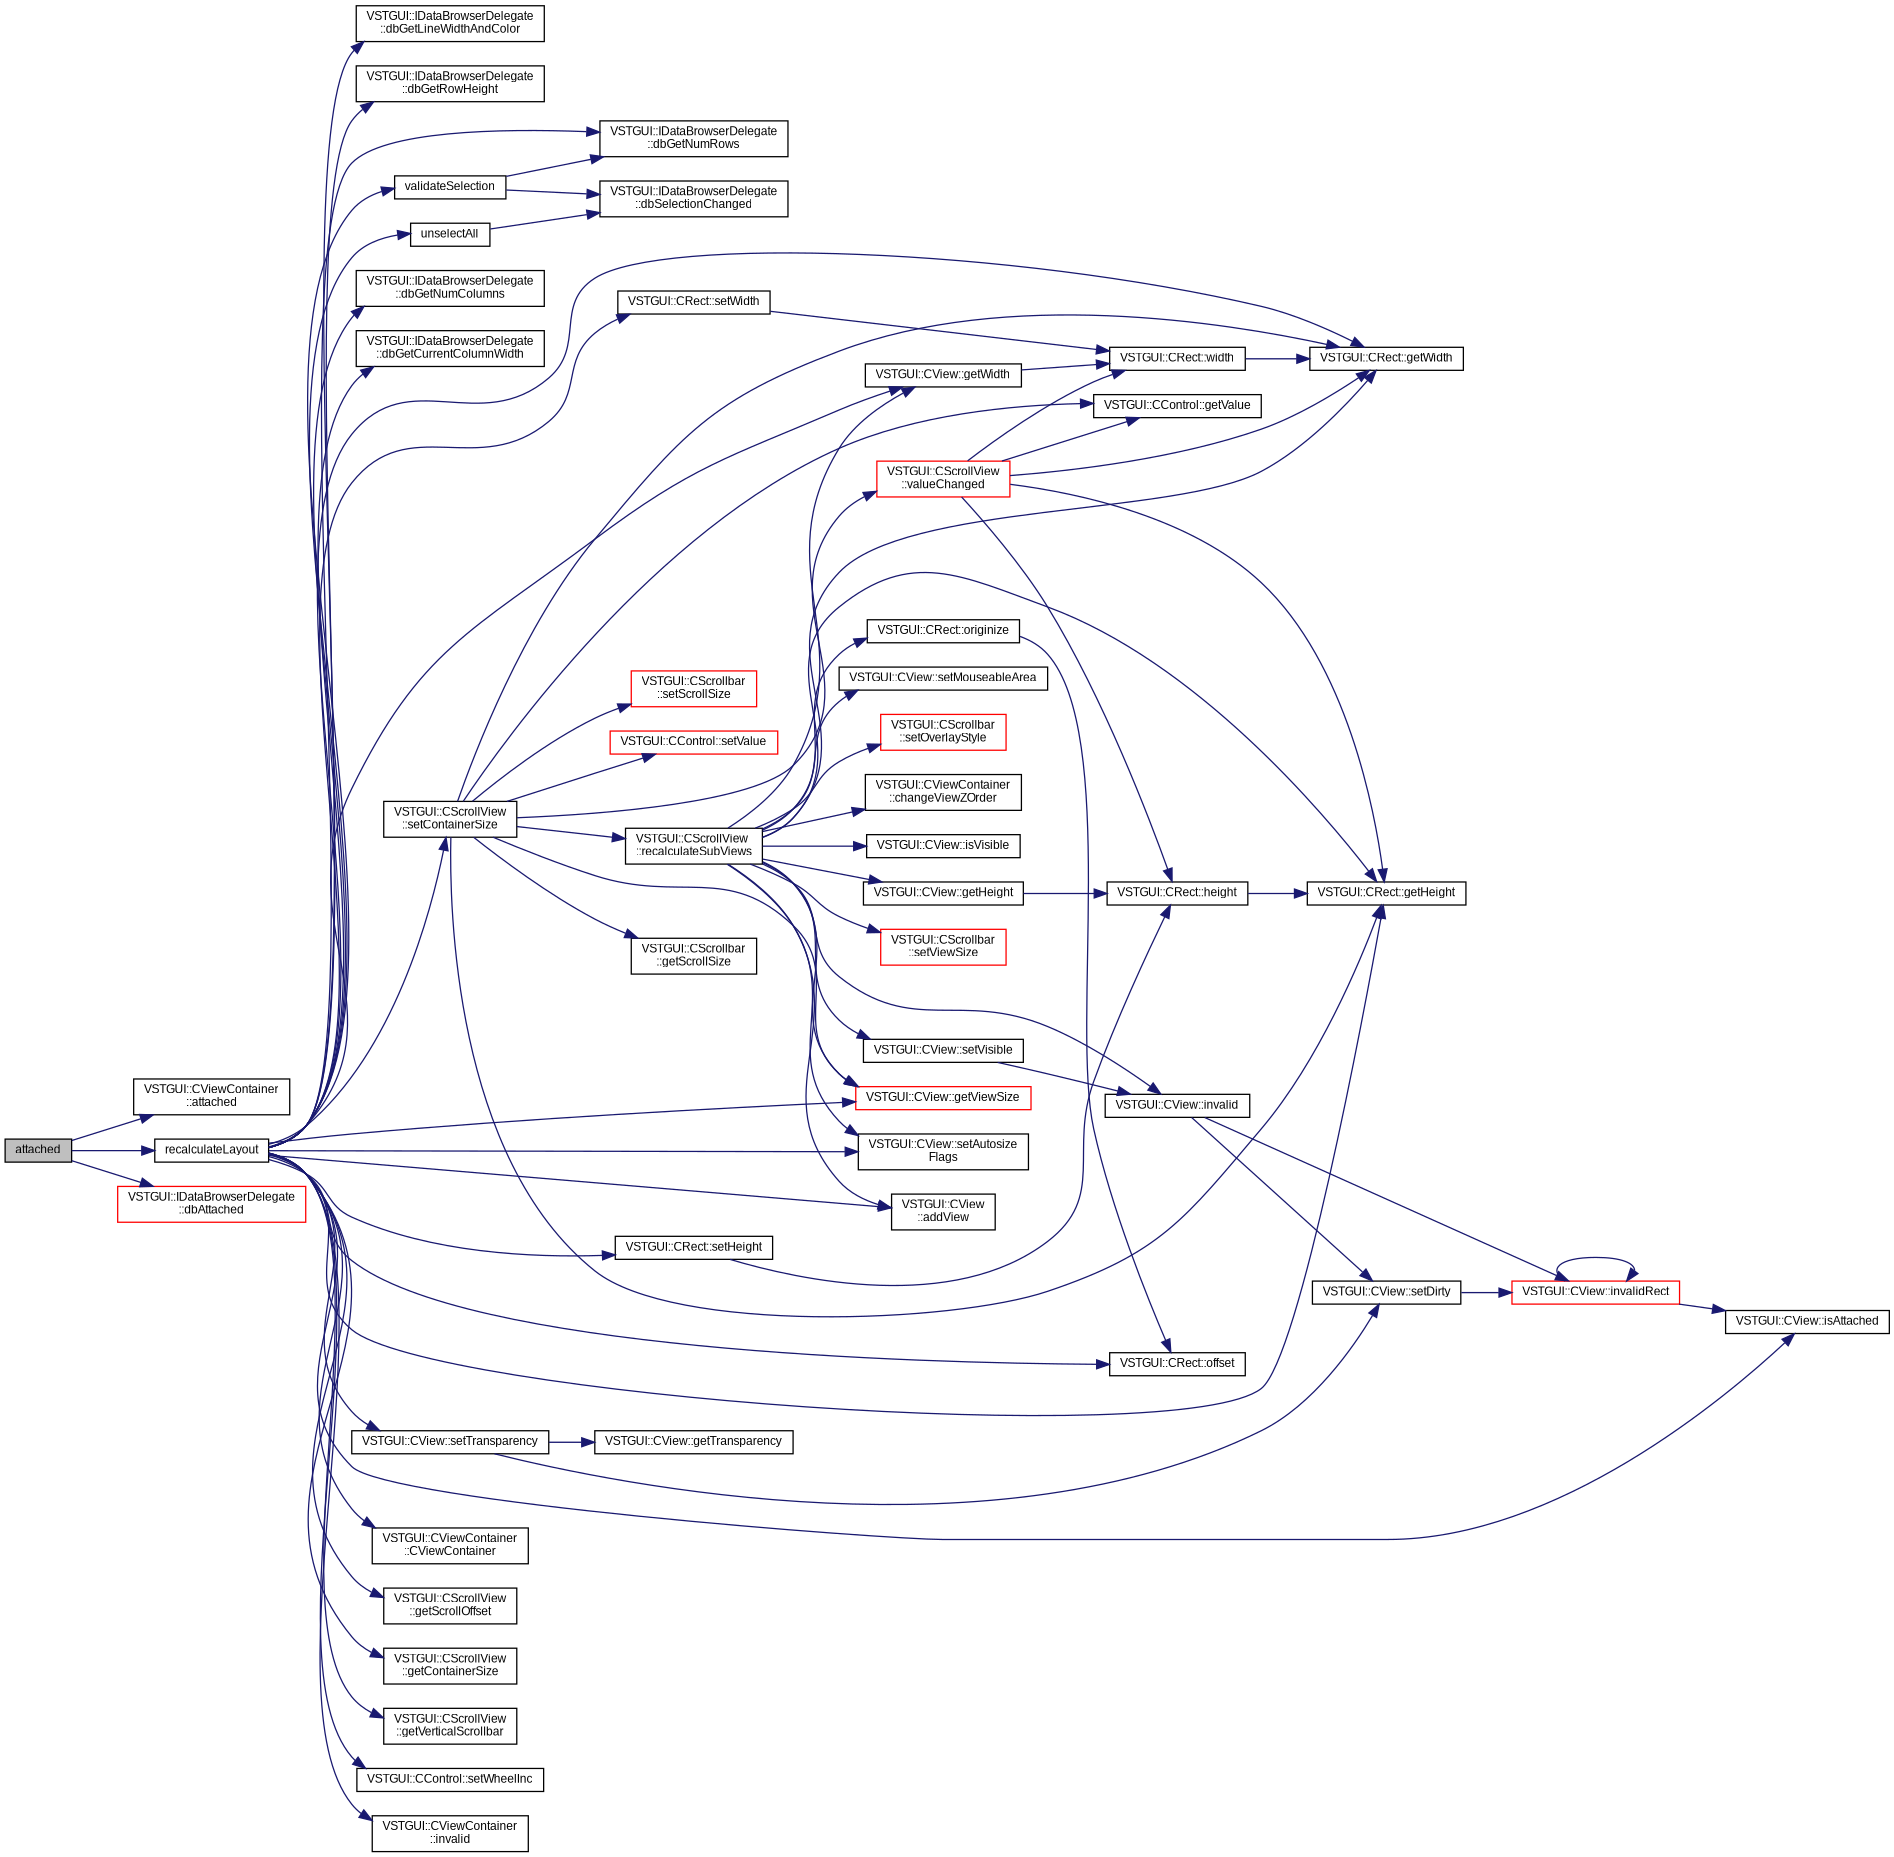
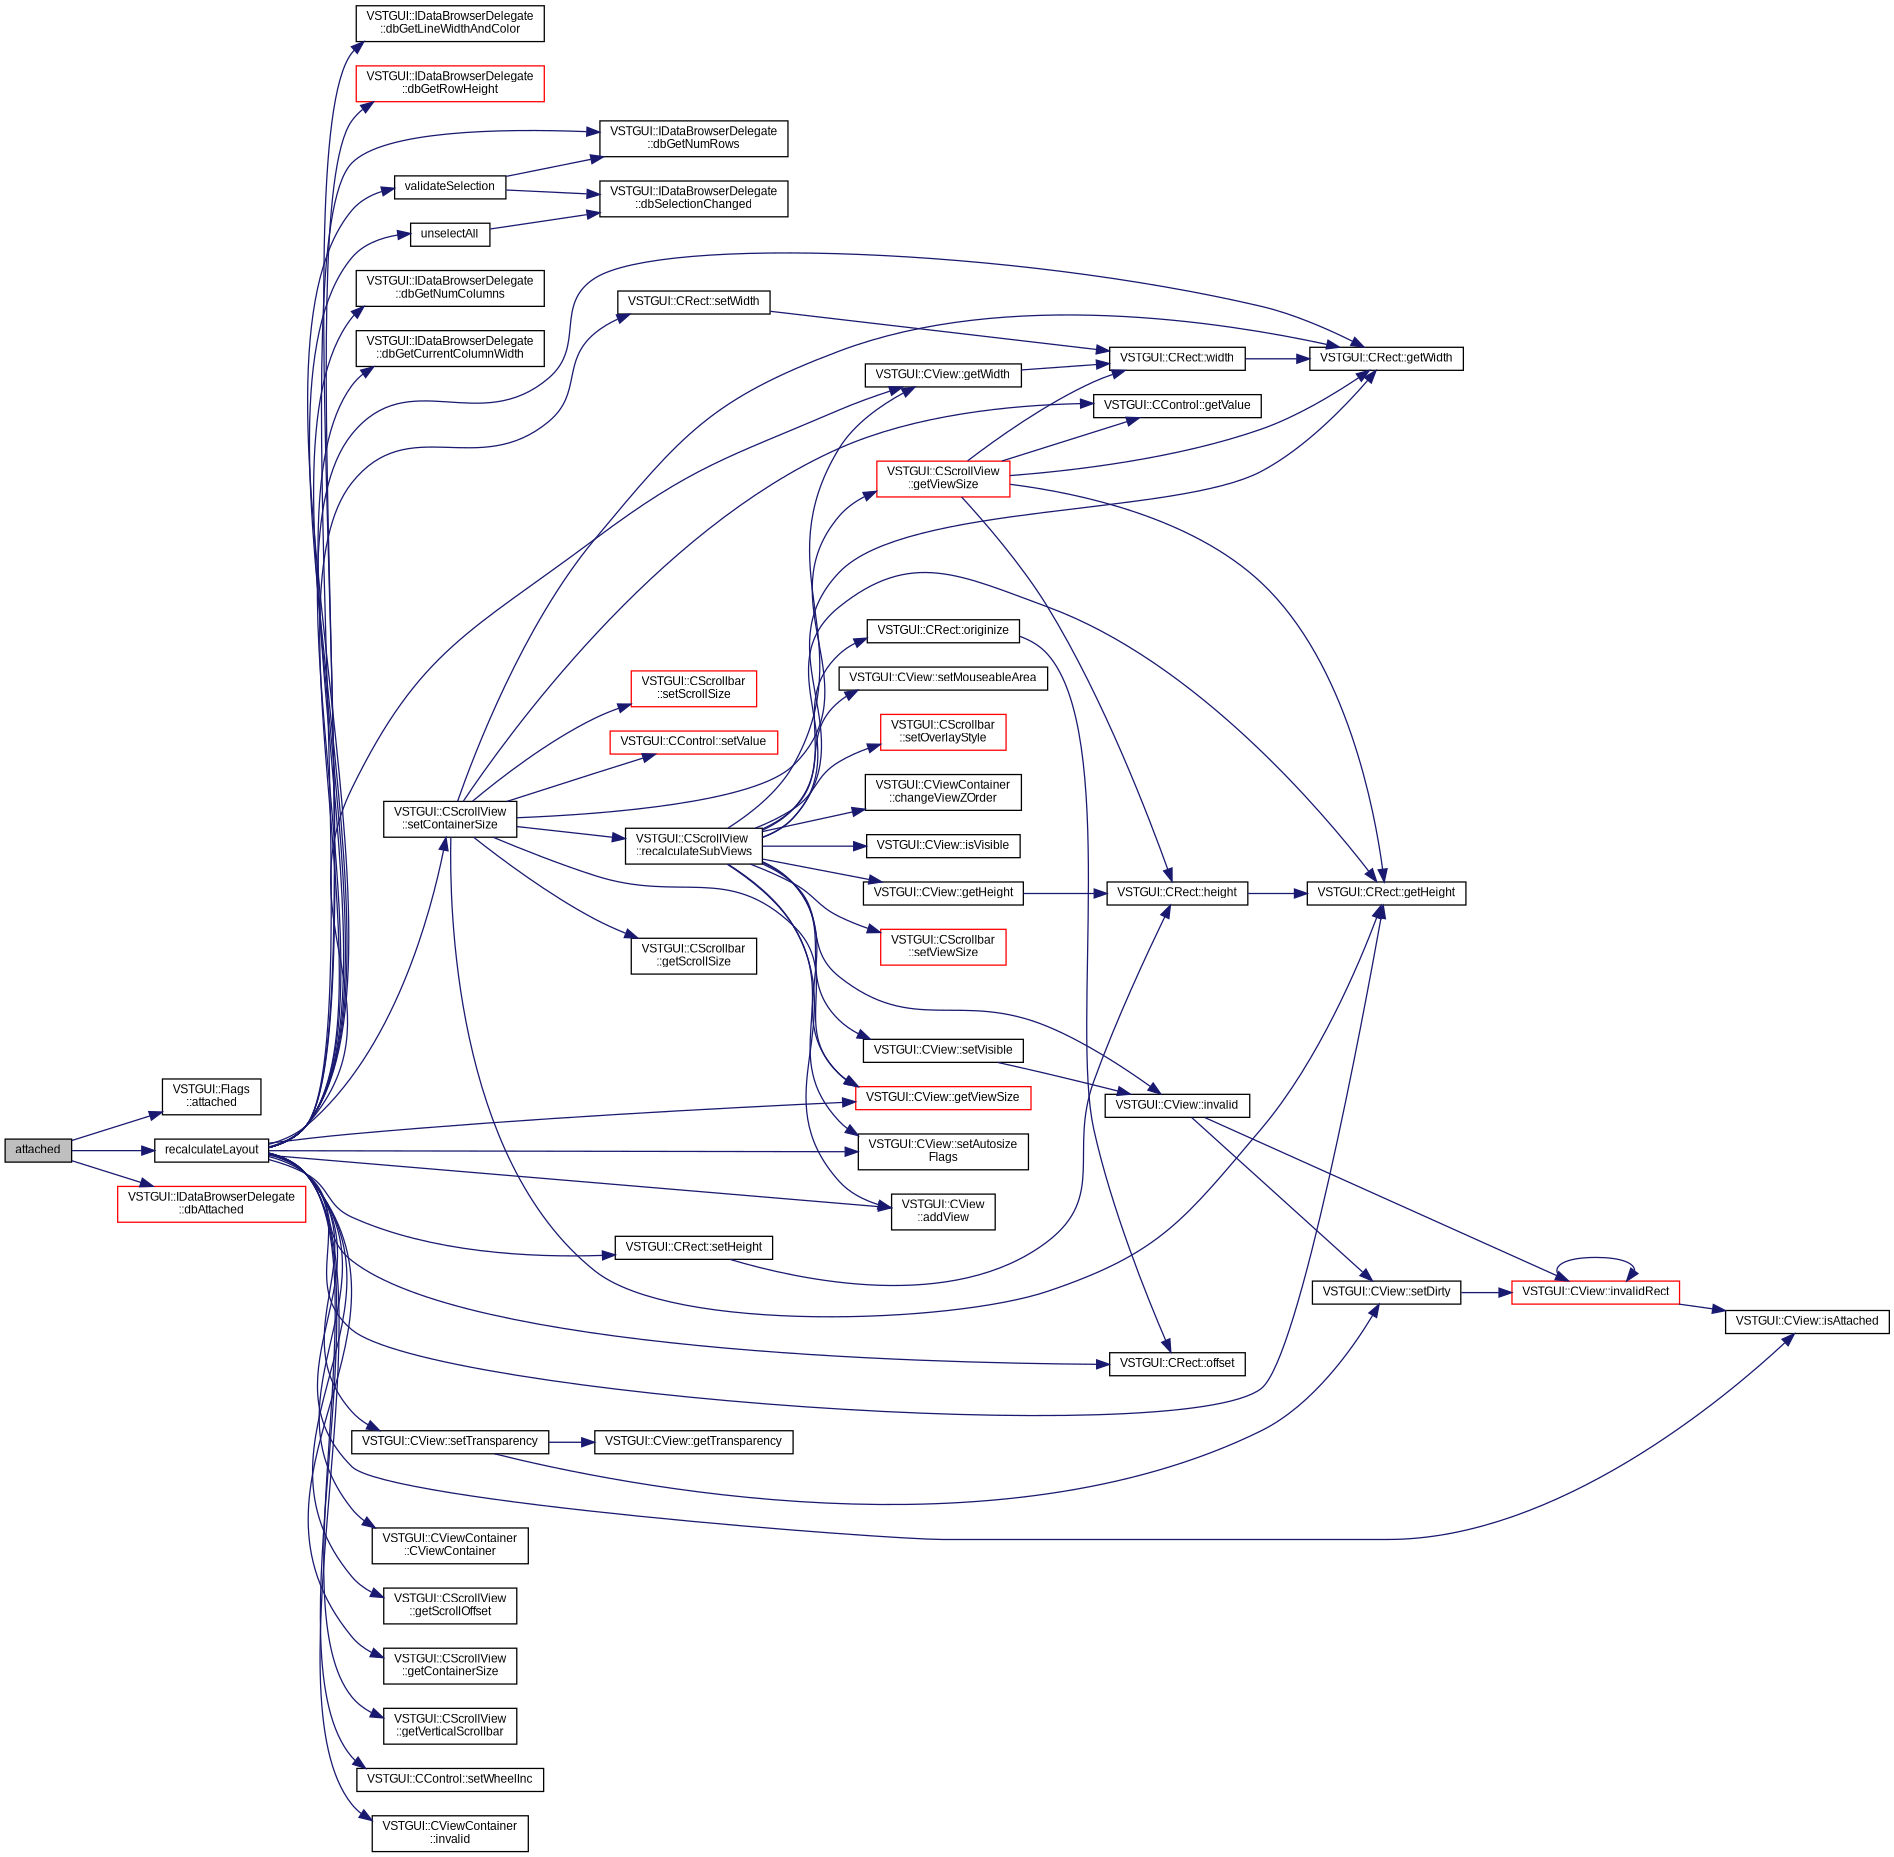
(450, 84) -> (450, 84)
(943, 479) -> (943, 479)
(212, 1097) -> (212, 1097)
